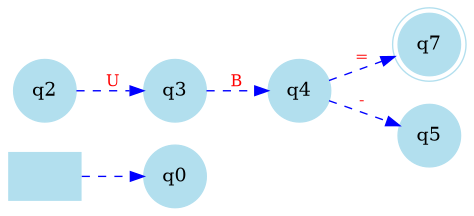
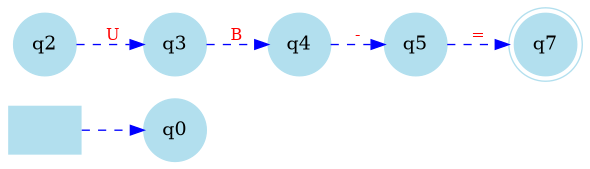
(355, 71) -> (471, 45)
